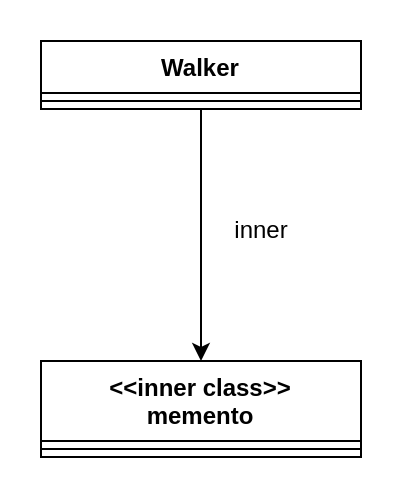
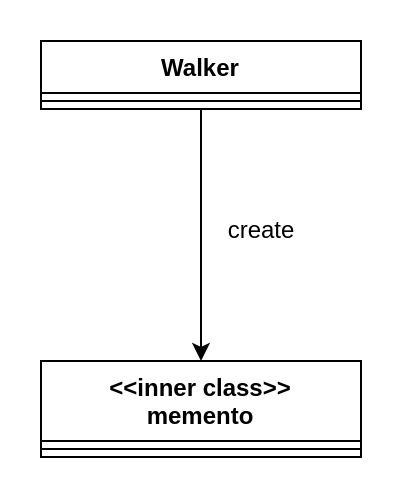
(262, 231) -> (262, 231)
